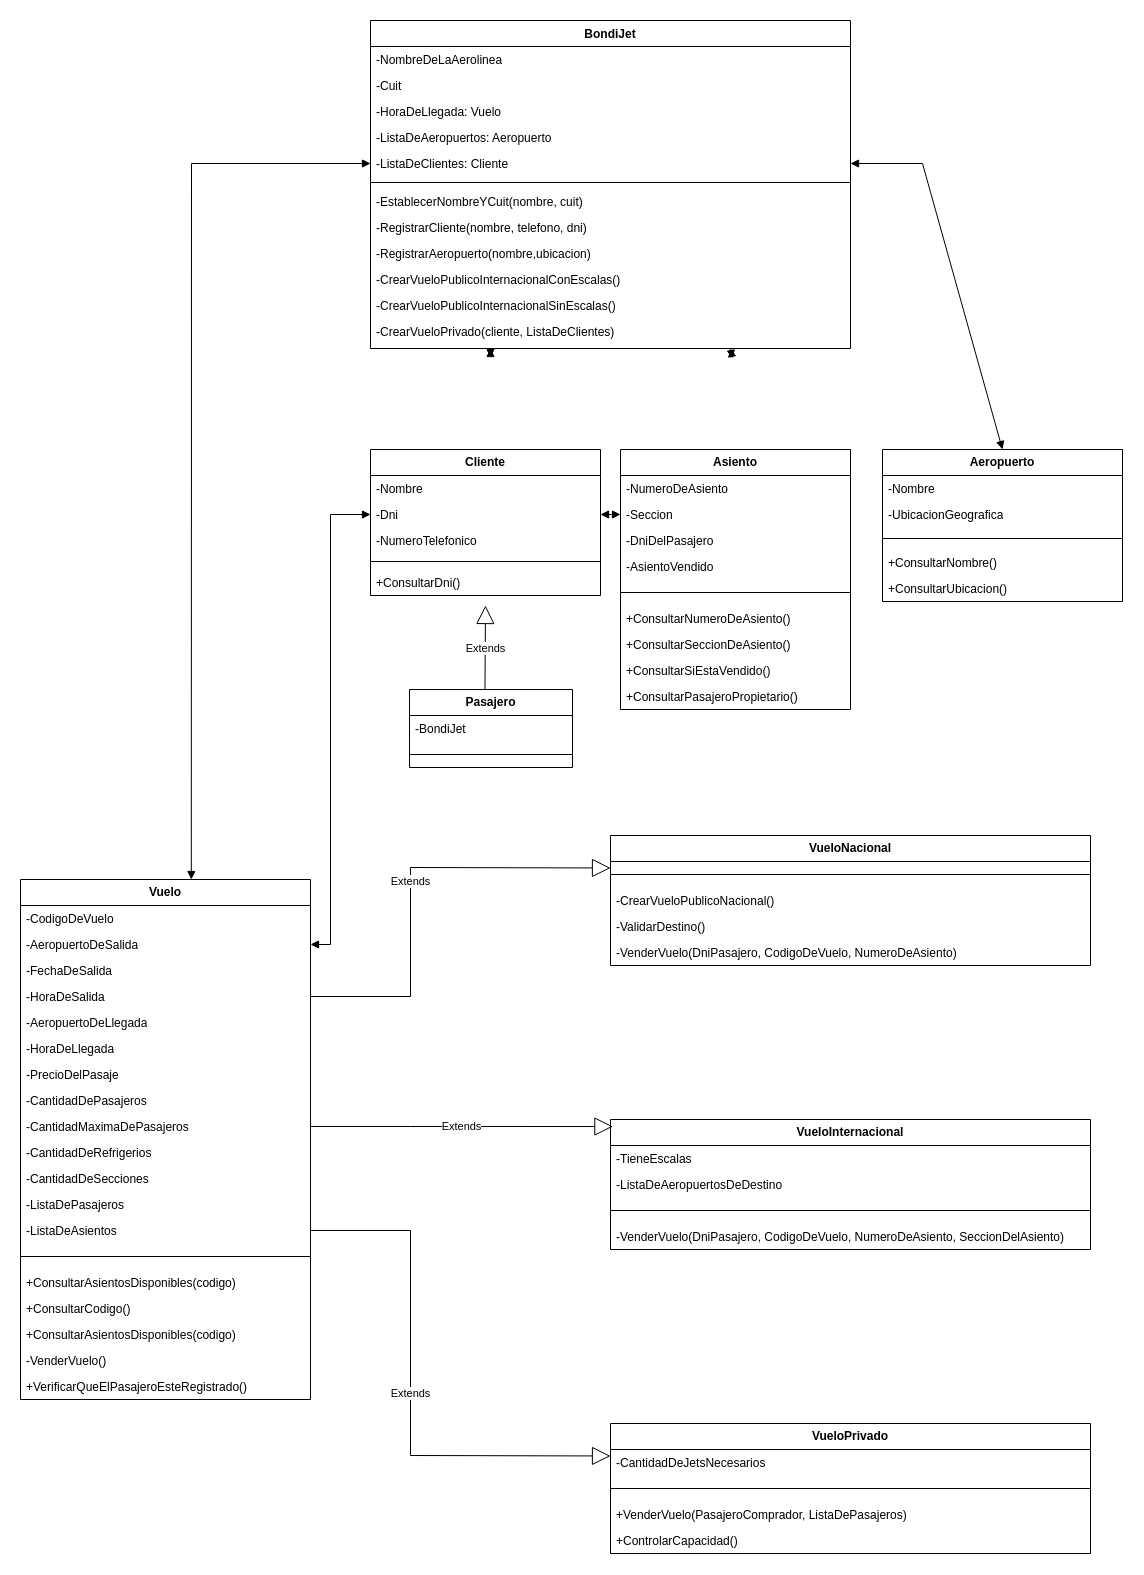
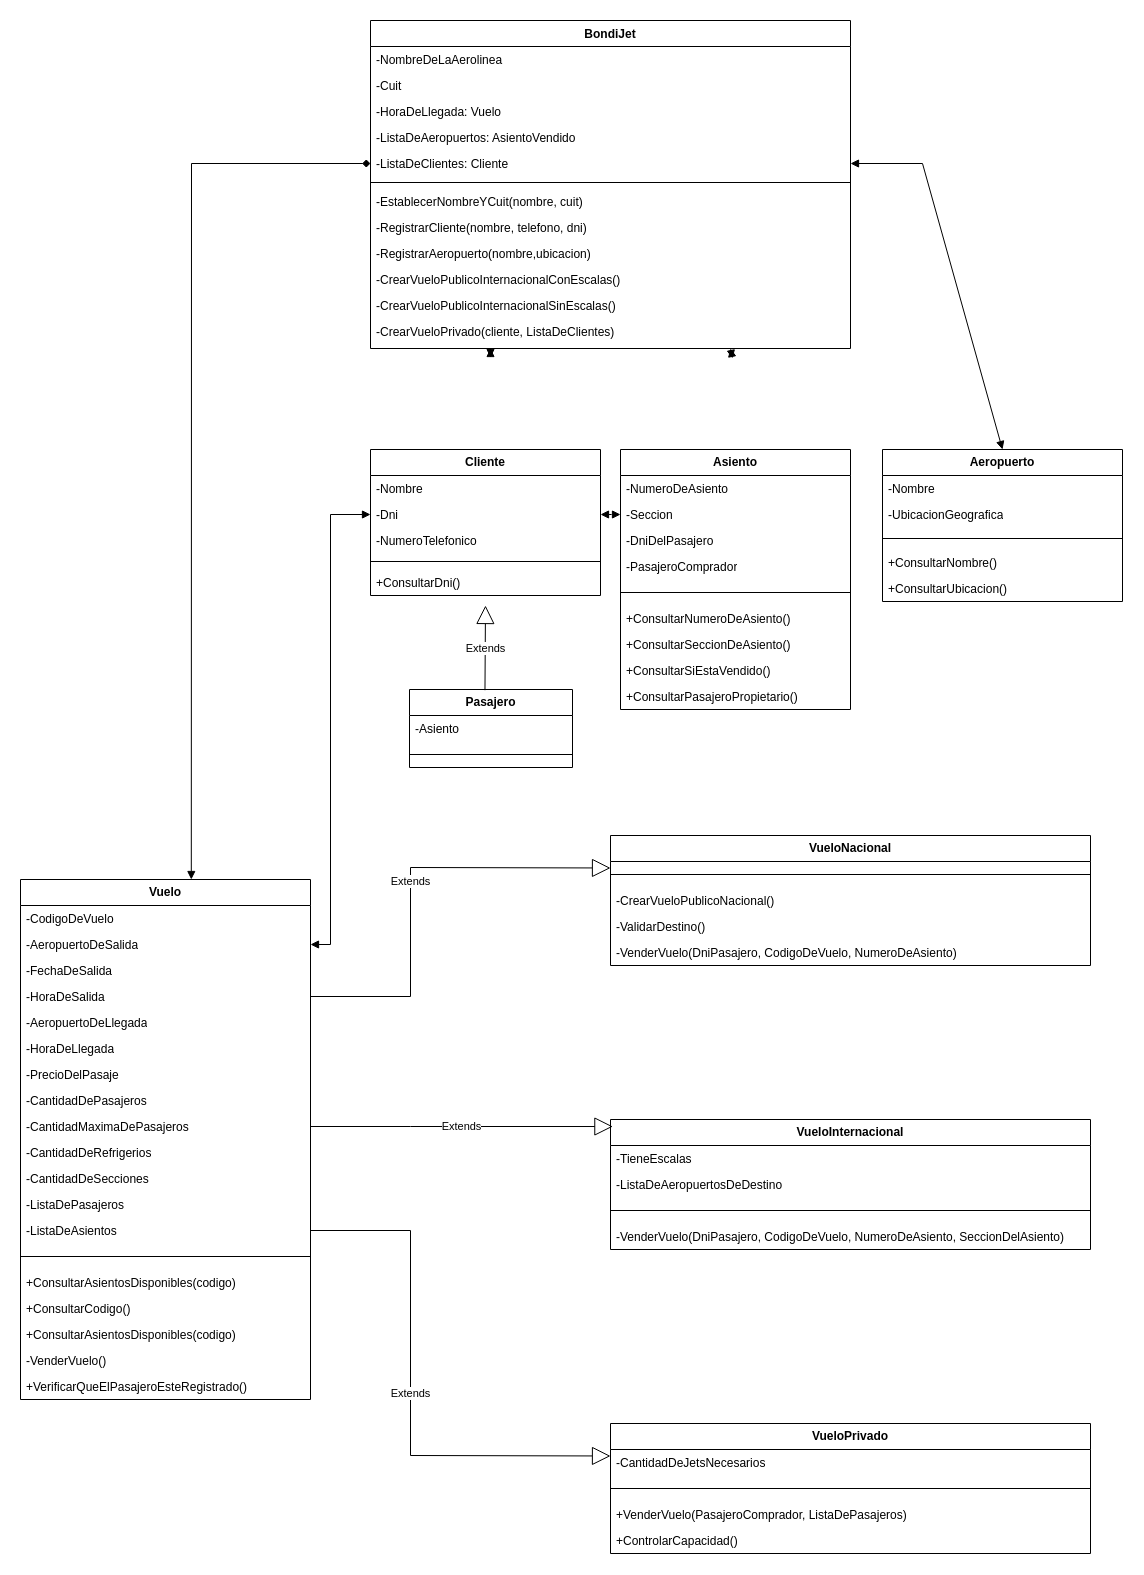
(475, 138) -> (486, 138)
(361, 164) -> (361, 164)
(674, 568) -> (687, 568)
(444, 730) -> (441, 730)
